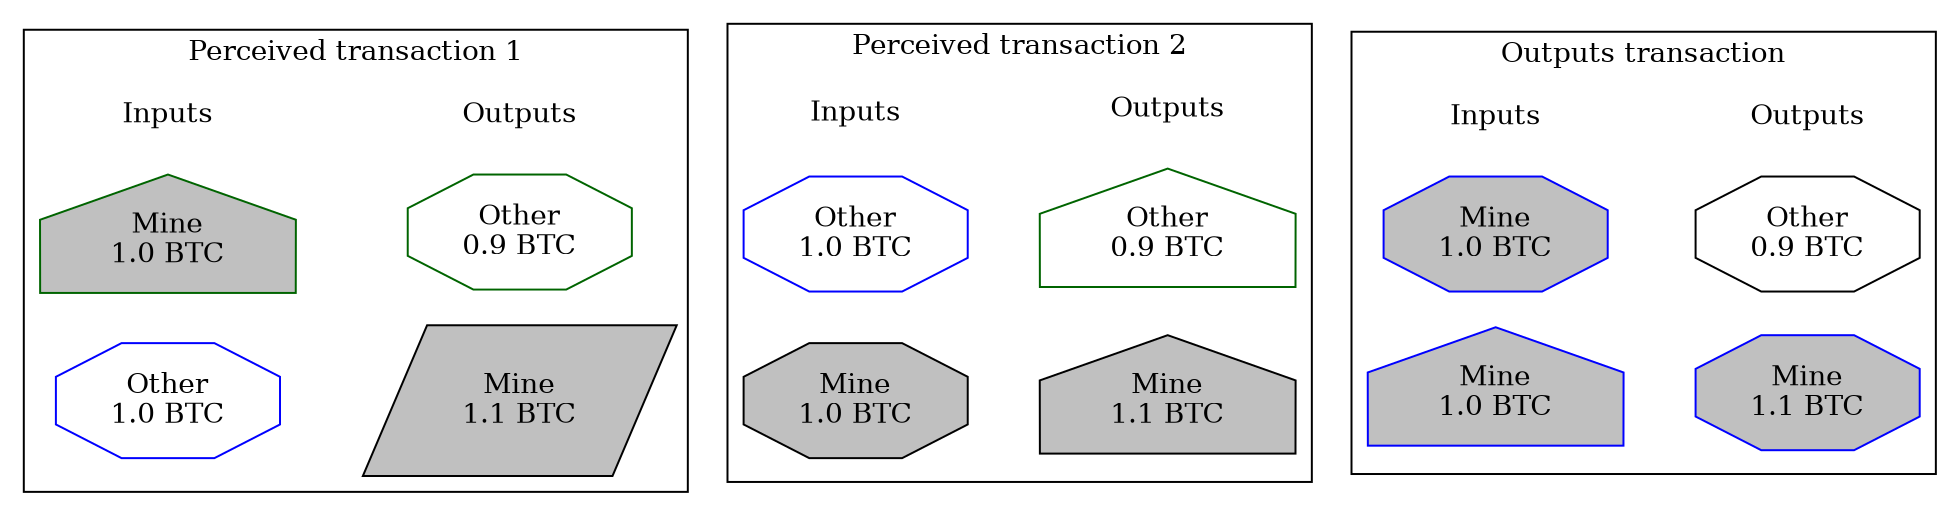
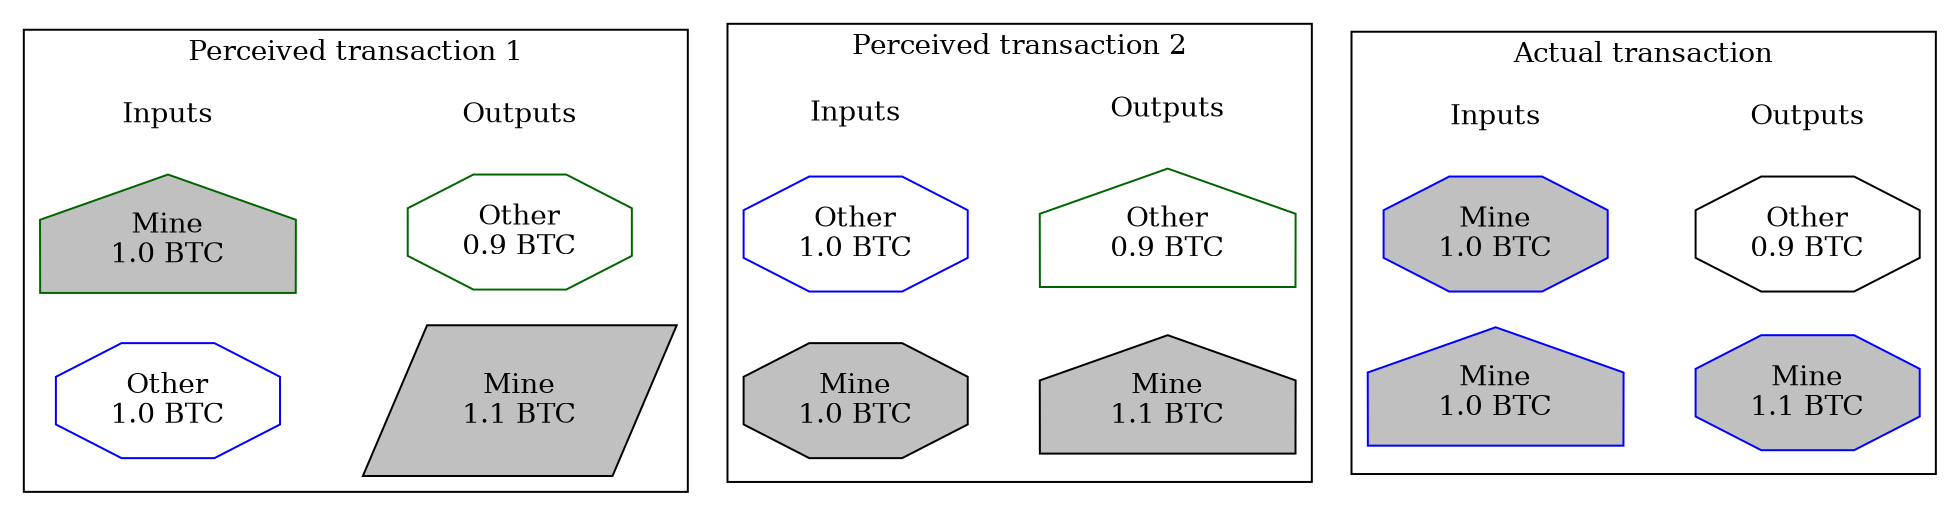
(1644, 55) -> (1644, 55)
